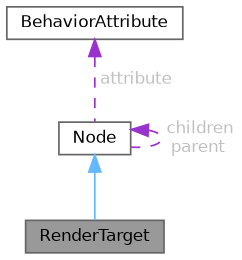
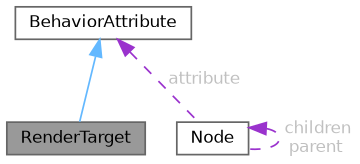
(95, 196) -> (88, 89)
